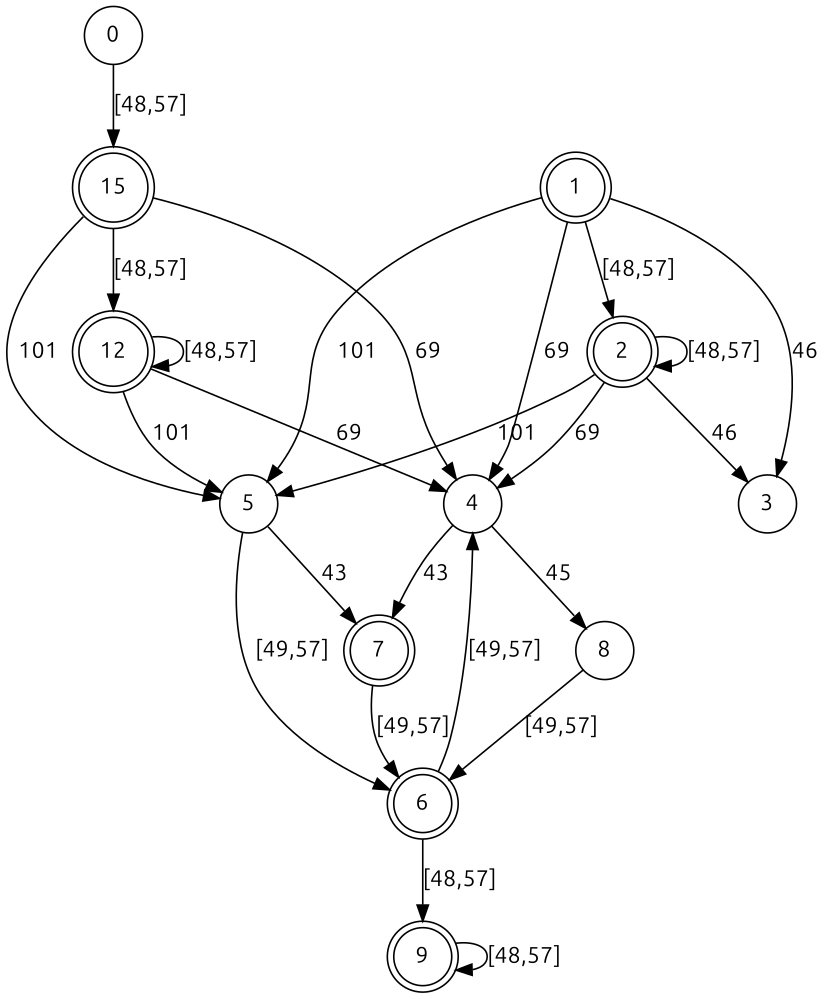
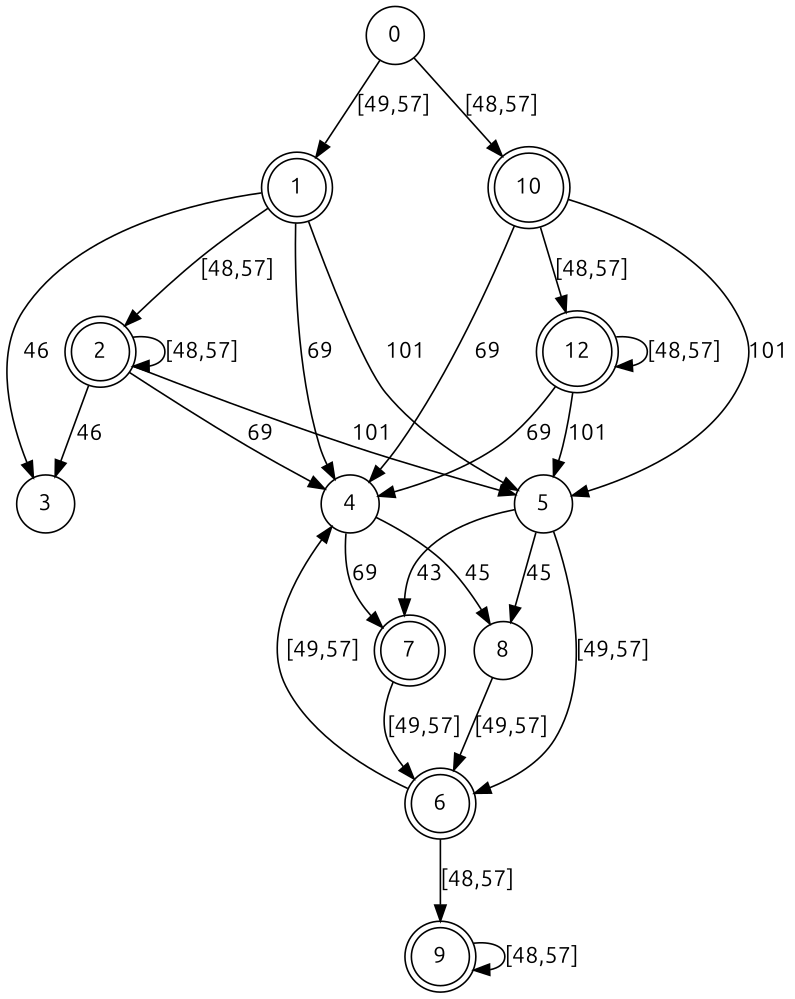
none -> (353, 102)
(113, 188) -> (529, 188)
none -> (526, 570)
(436, 574) -> (365, 574)
